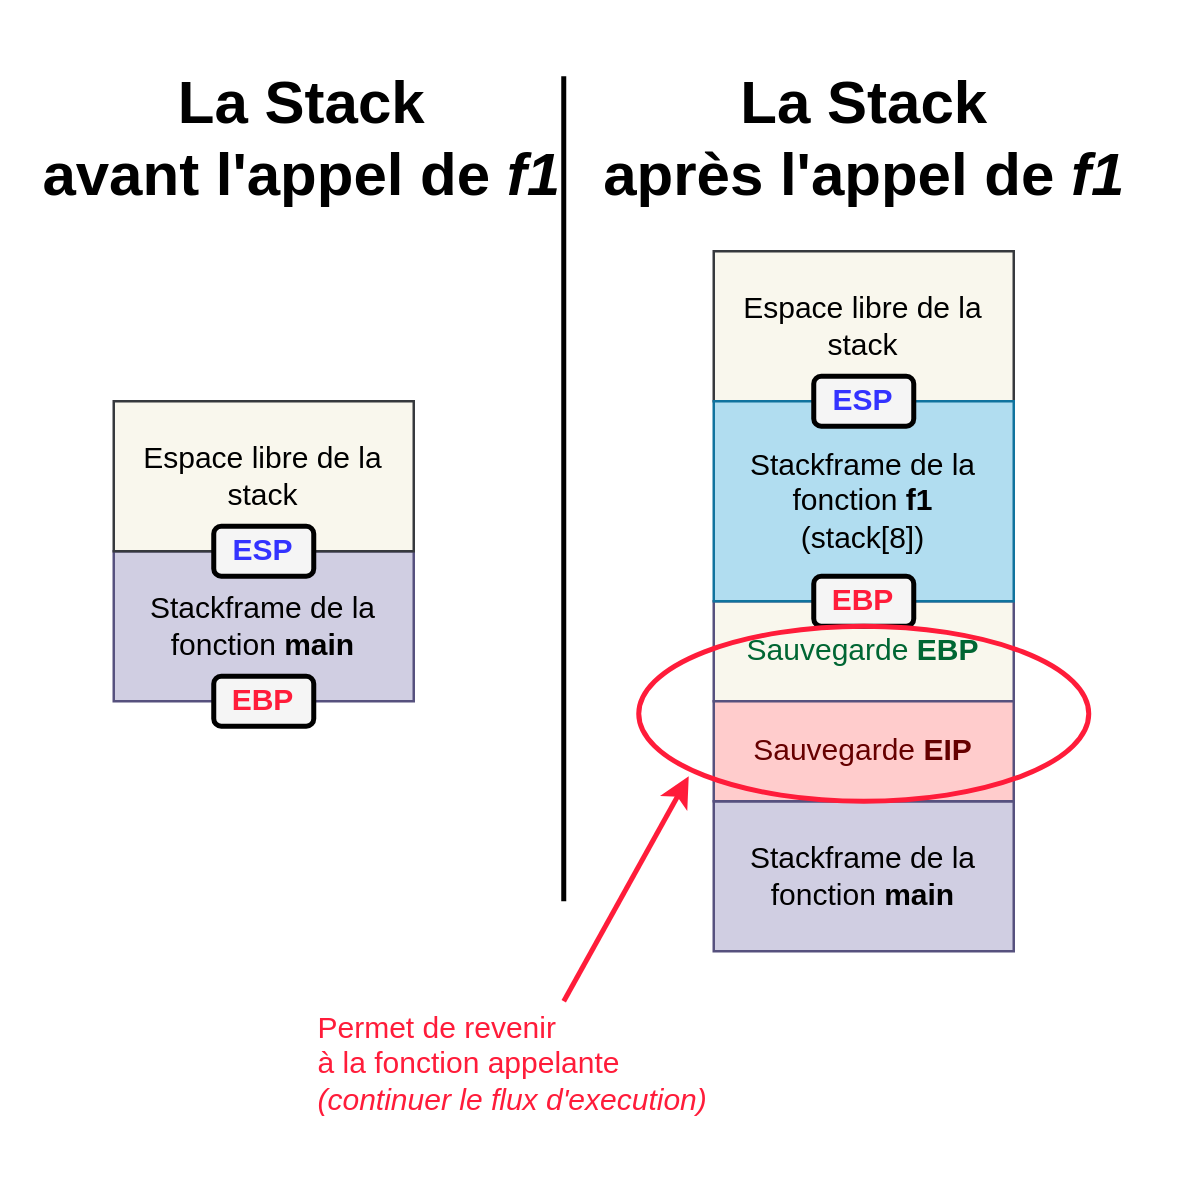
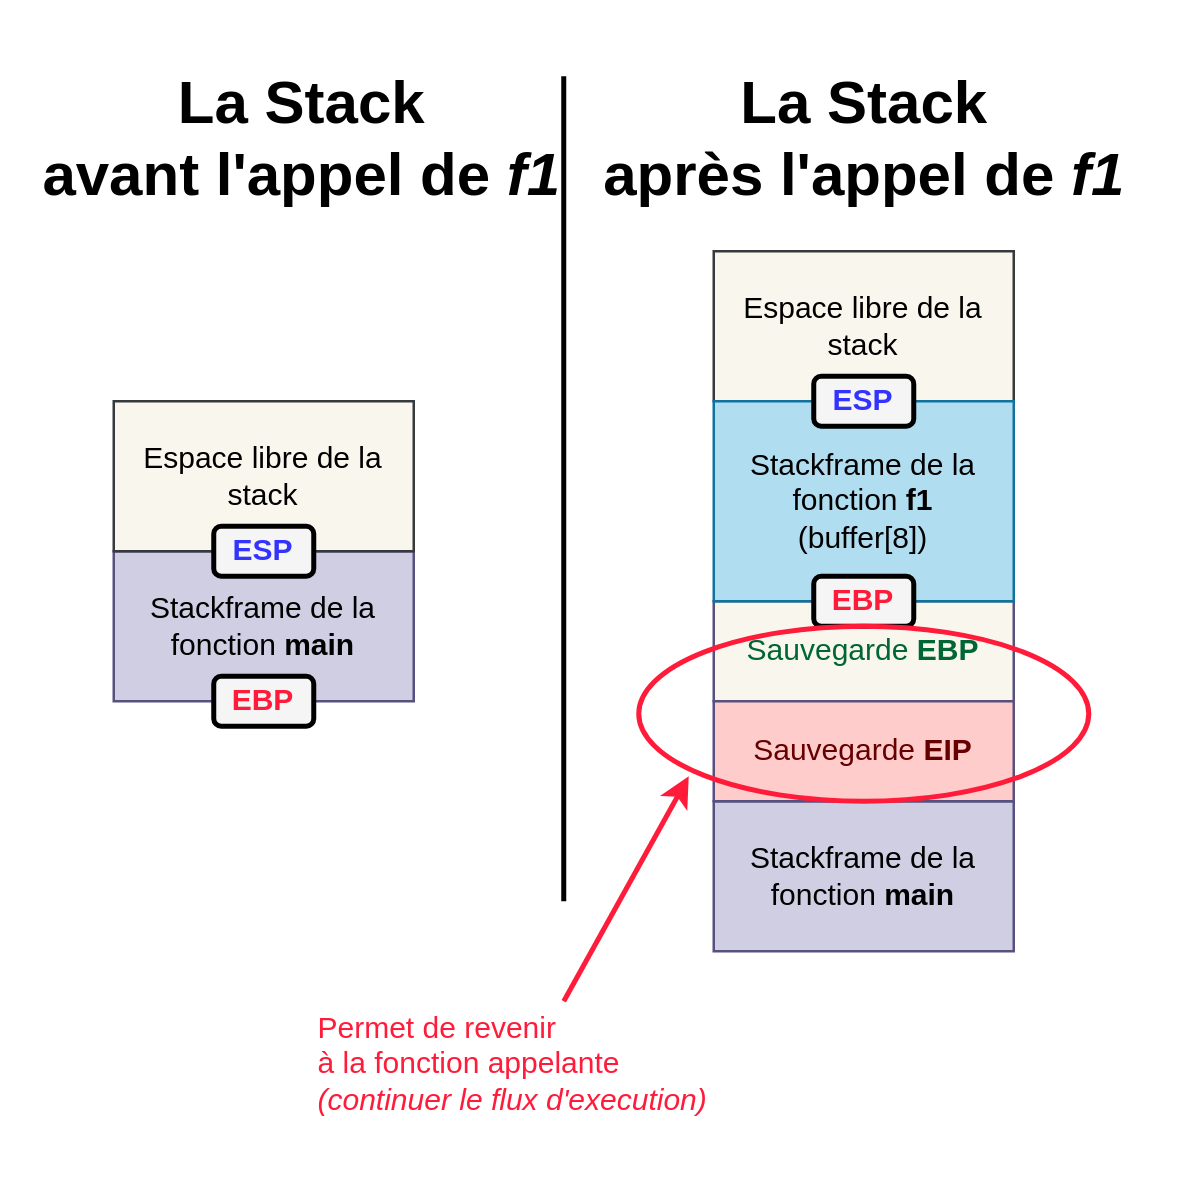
(864, 501) -> (864, 501)
